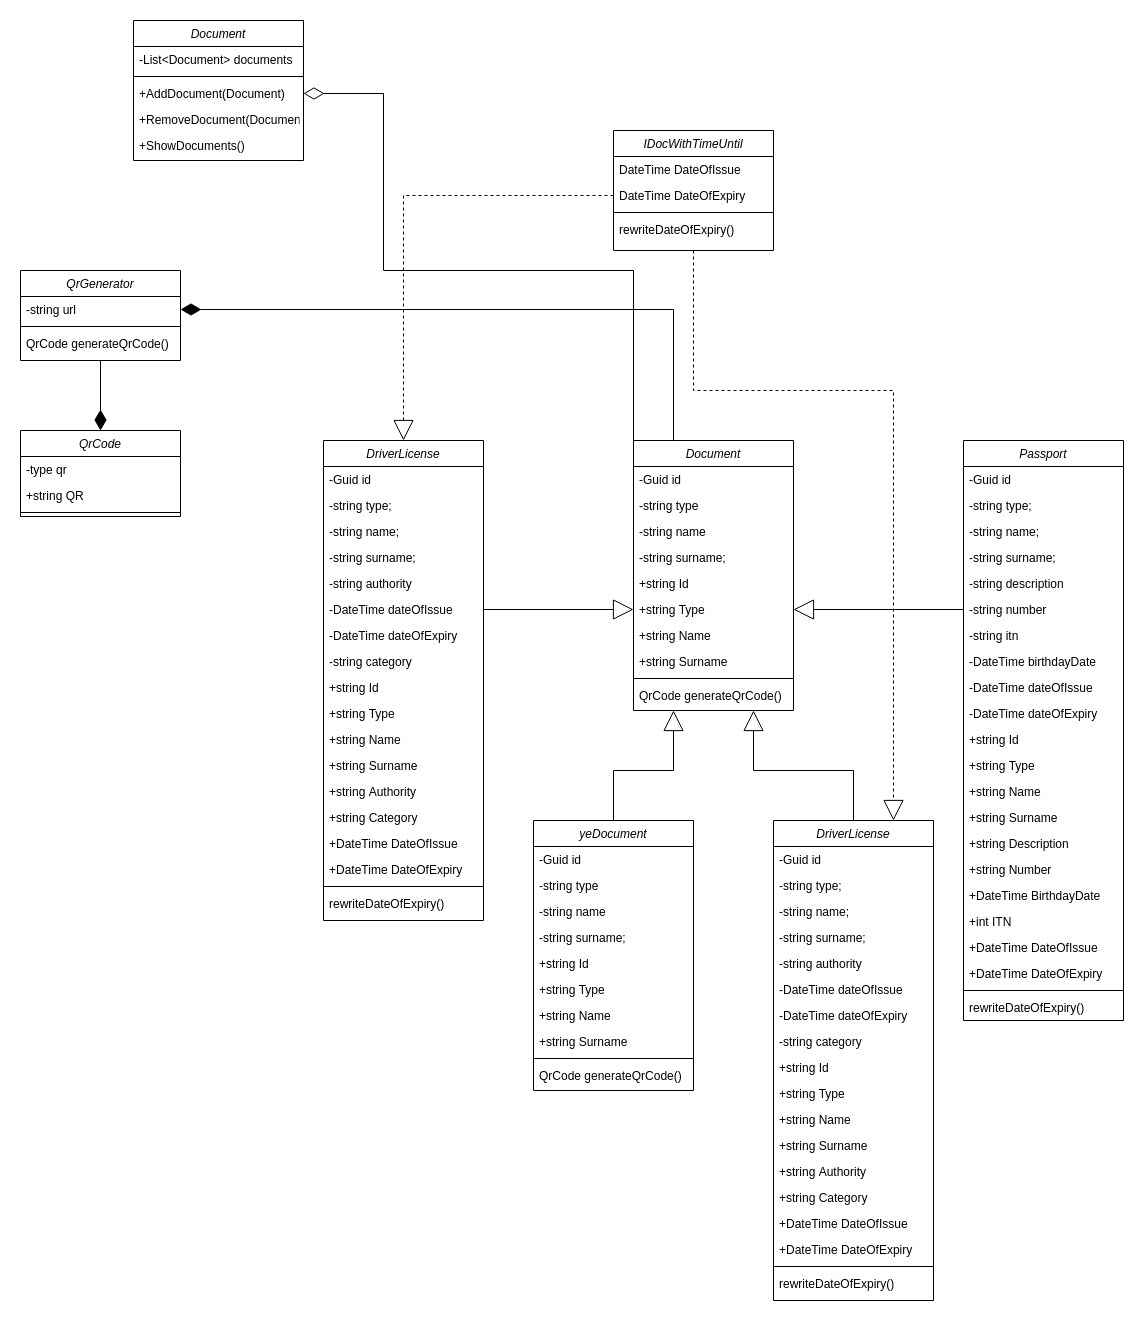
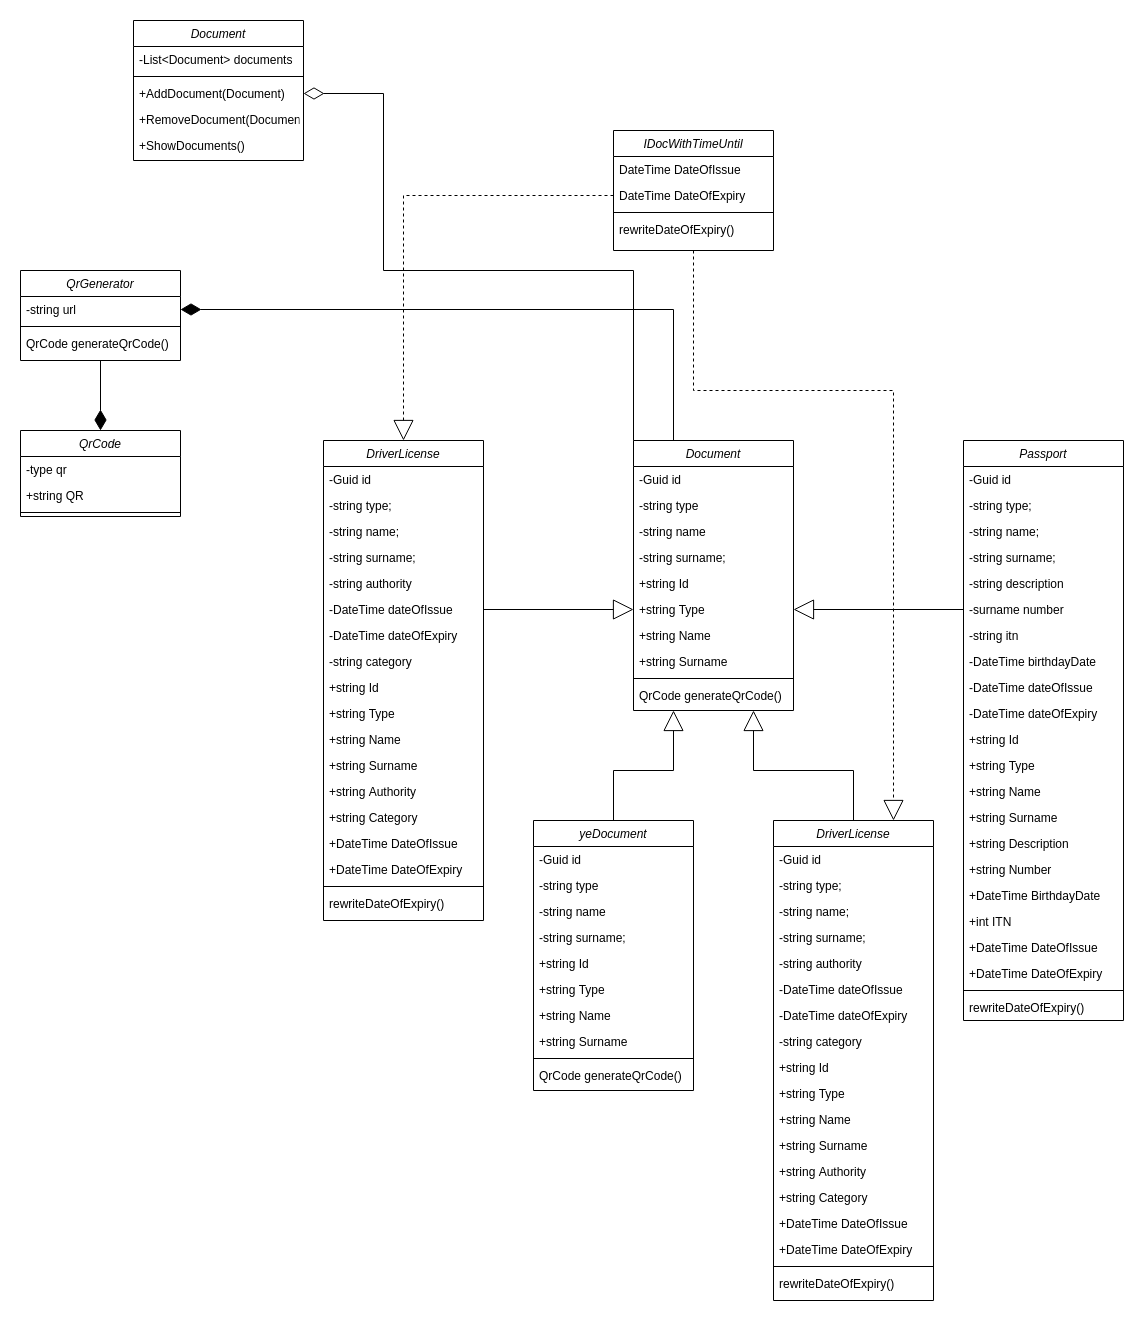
(1013, 610) -> (1018, 610)
